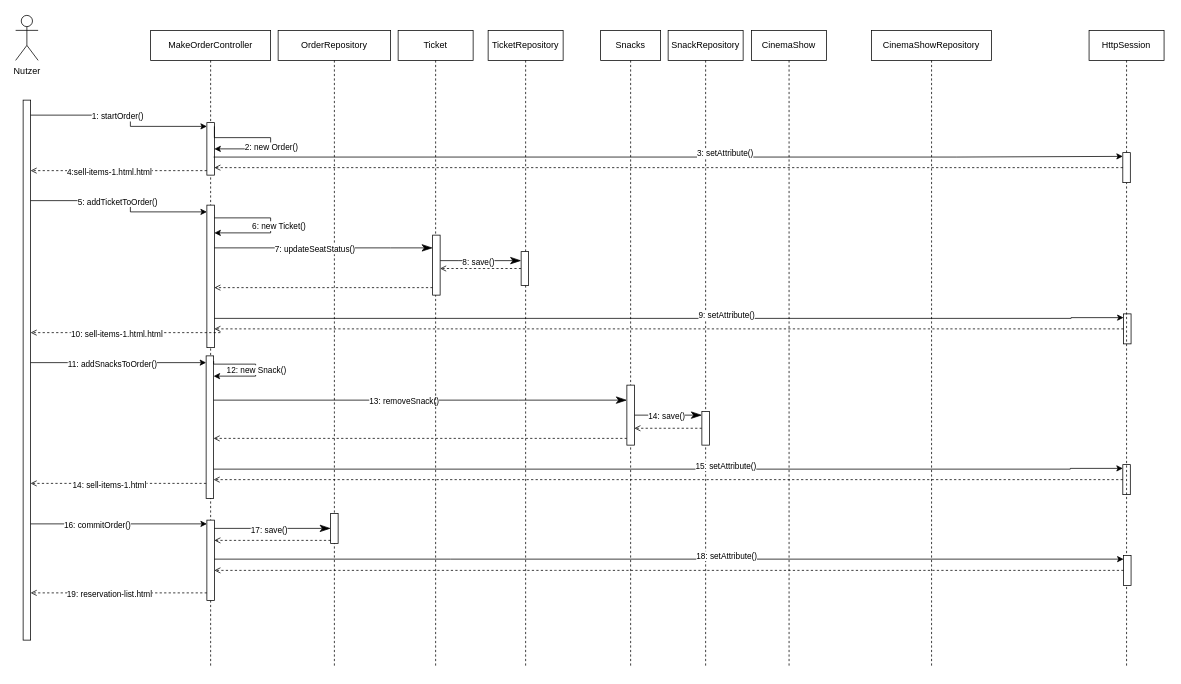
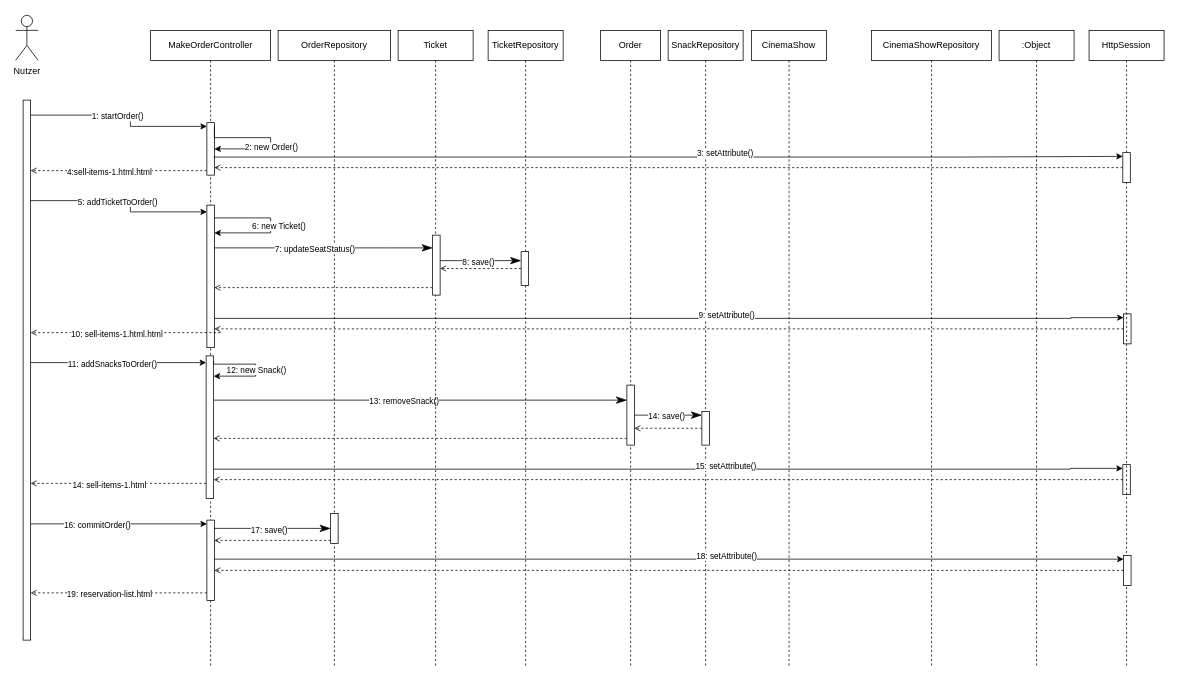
(630, 45) -> (630, 45)
none -> (1036, 349)
